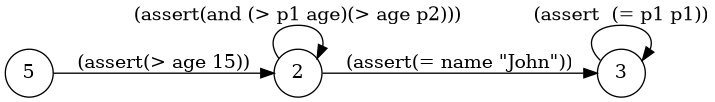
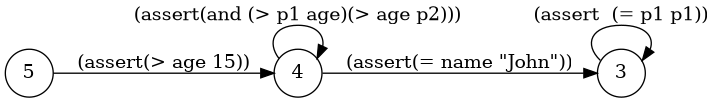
(298, 73) -> (298, 73)
